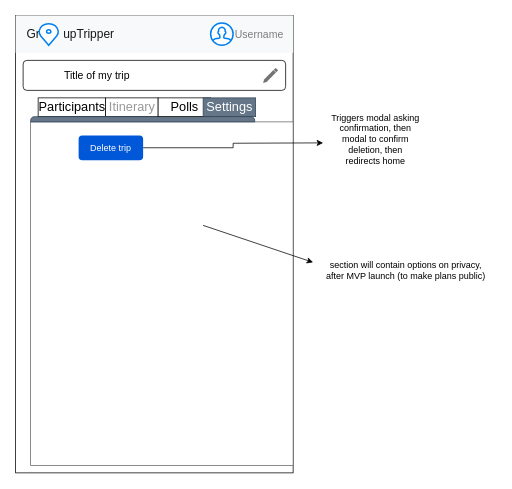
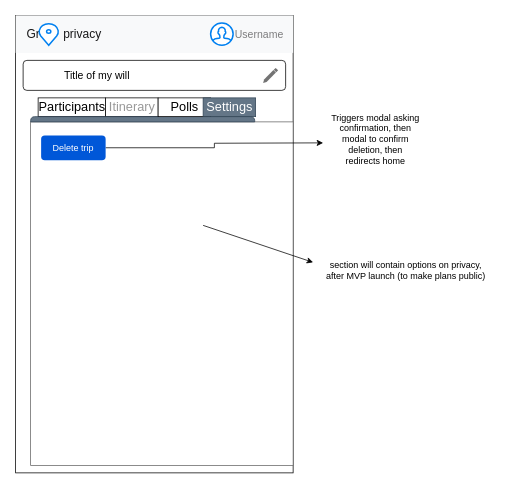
(79, 34) -> (72, 34)
(103, 75) -> (100, 75)
(111, 148) -> (73, 148)
